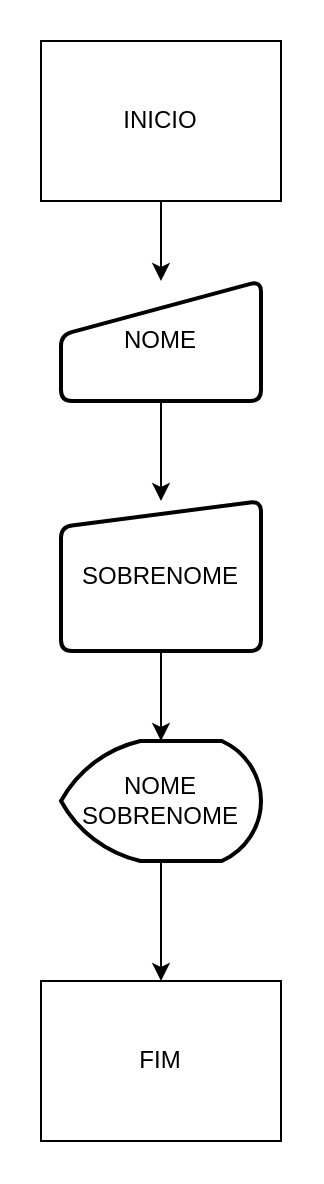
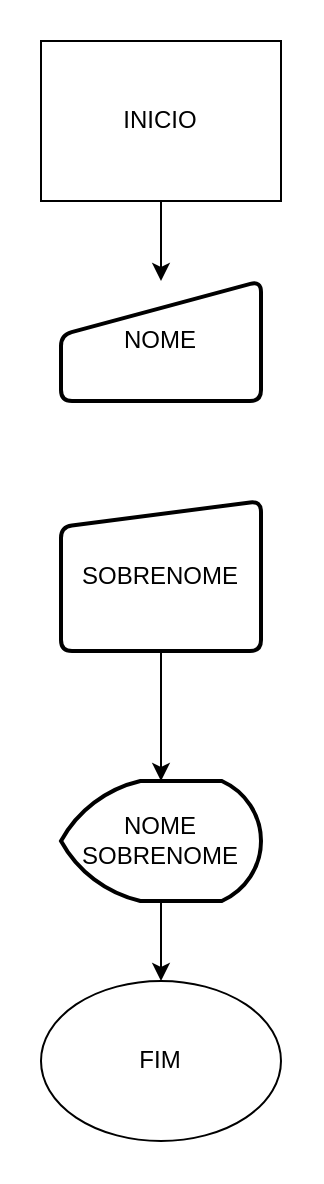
(161, 444) -> none
(161, 801) -> (161, 841)
(161, 1061) -> (161, 1061)
